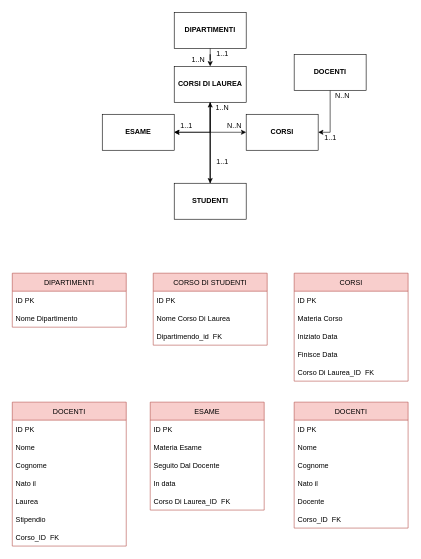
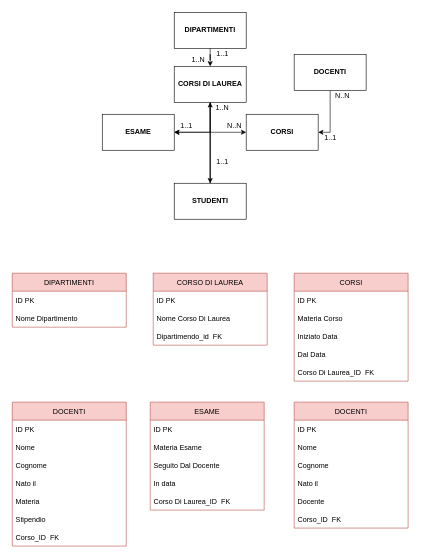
(210, 283) -> (210, 283)
(319, 355) -> (312, 355)
(28, 502) -> (29, 502)
